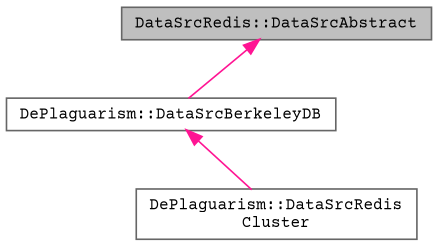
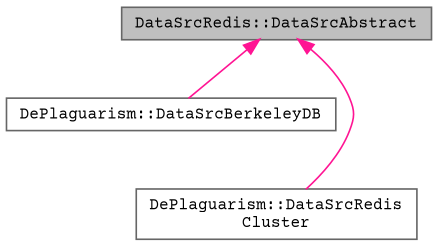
(225, 165) -> (353, 120)
